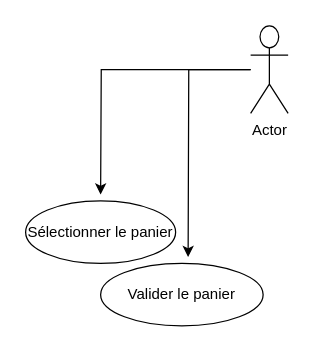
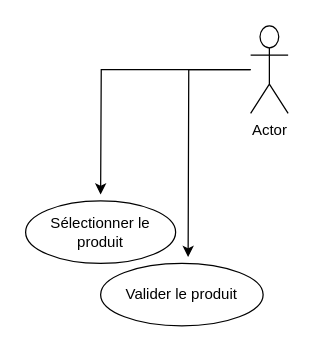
(101, 232) -> (101, 232)
(182, 294) -> (182, 294)
